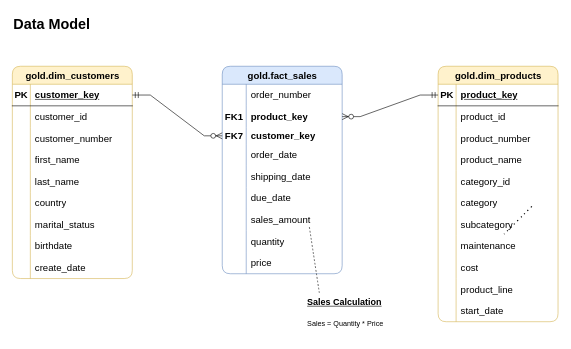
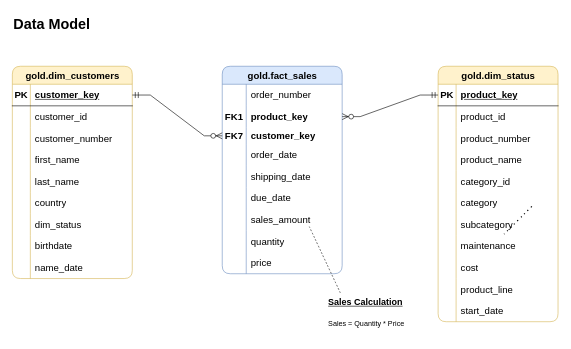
(499, 75) -> (499, 75)
(70, 225) -> (61, 225)
(65, 268) -> (59, 268)
(357, 312) -> (378, 312)
